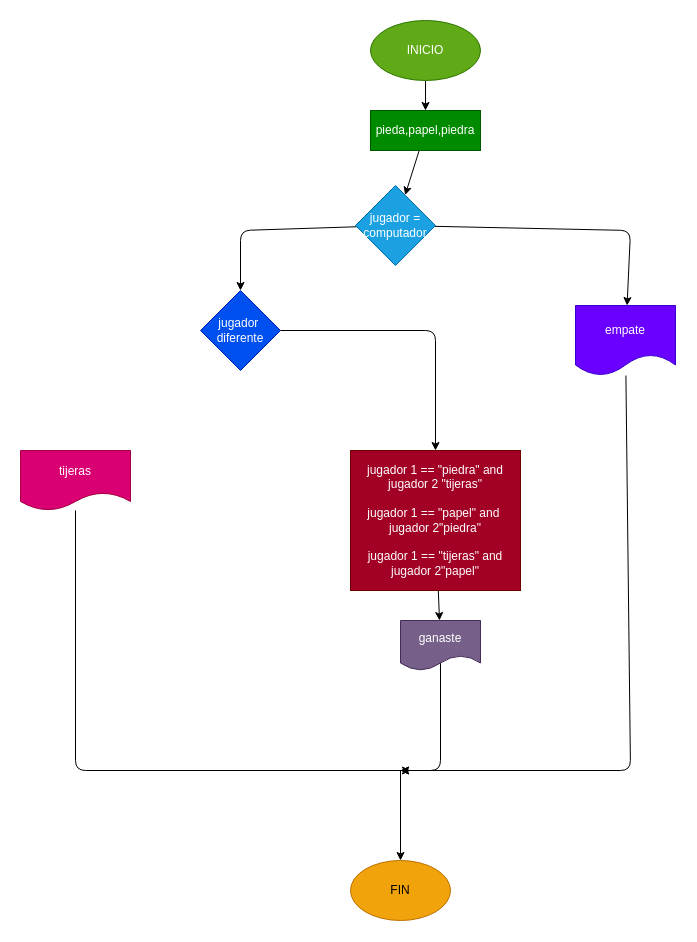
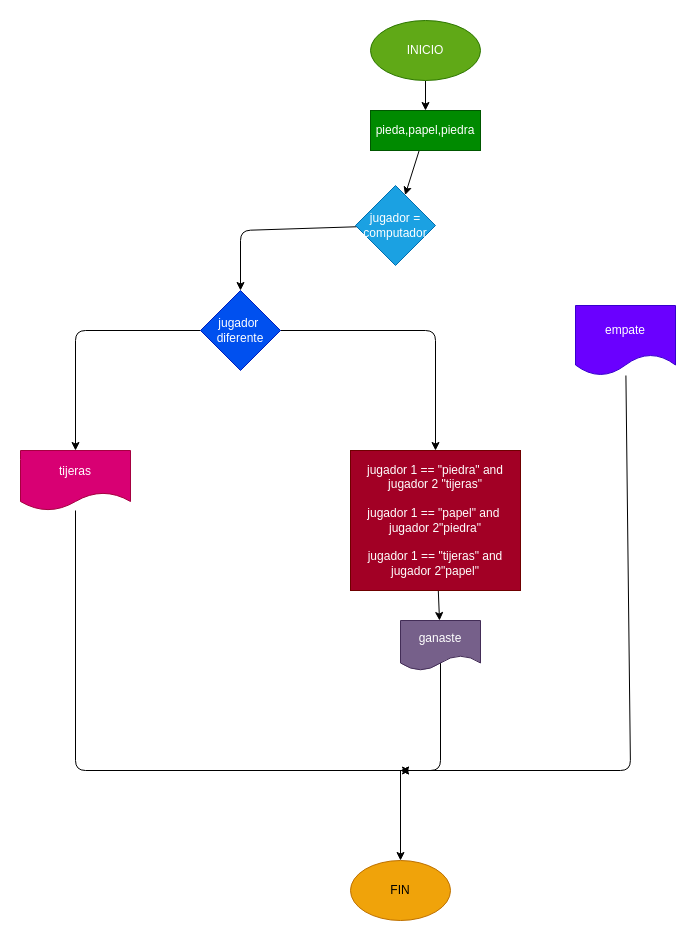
(561, 229) -> none
none -> (87, 331)
